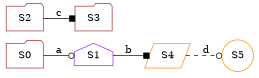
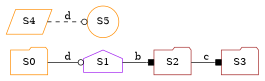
(59, 51) -> (68, 57)
(25, 56) -> (29, 62)
(128, 56) -> (135, 62)
